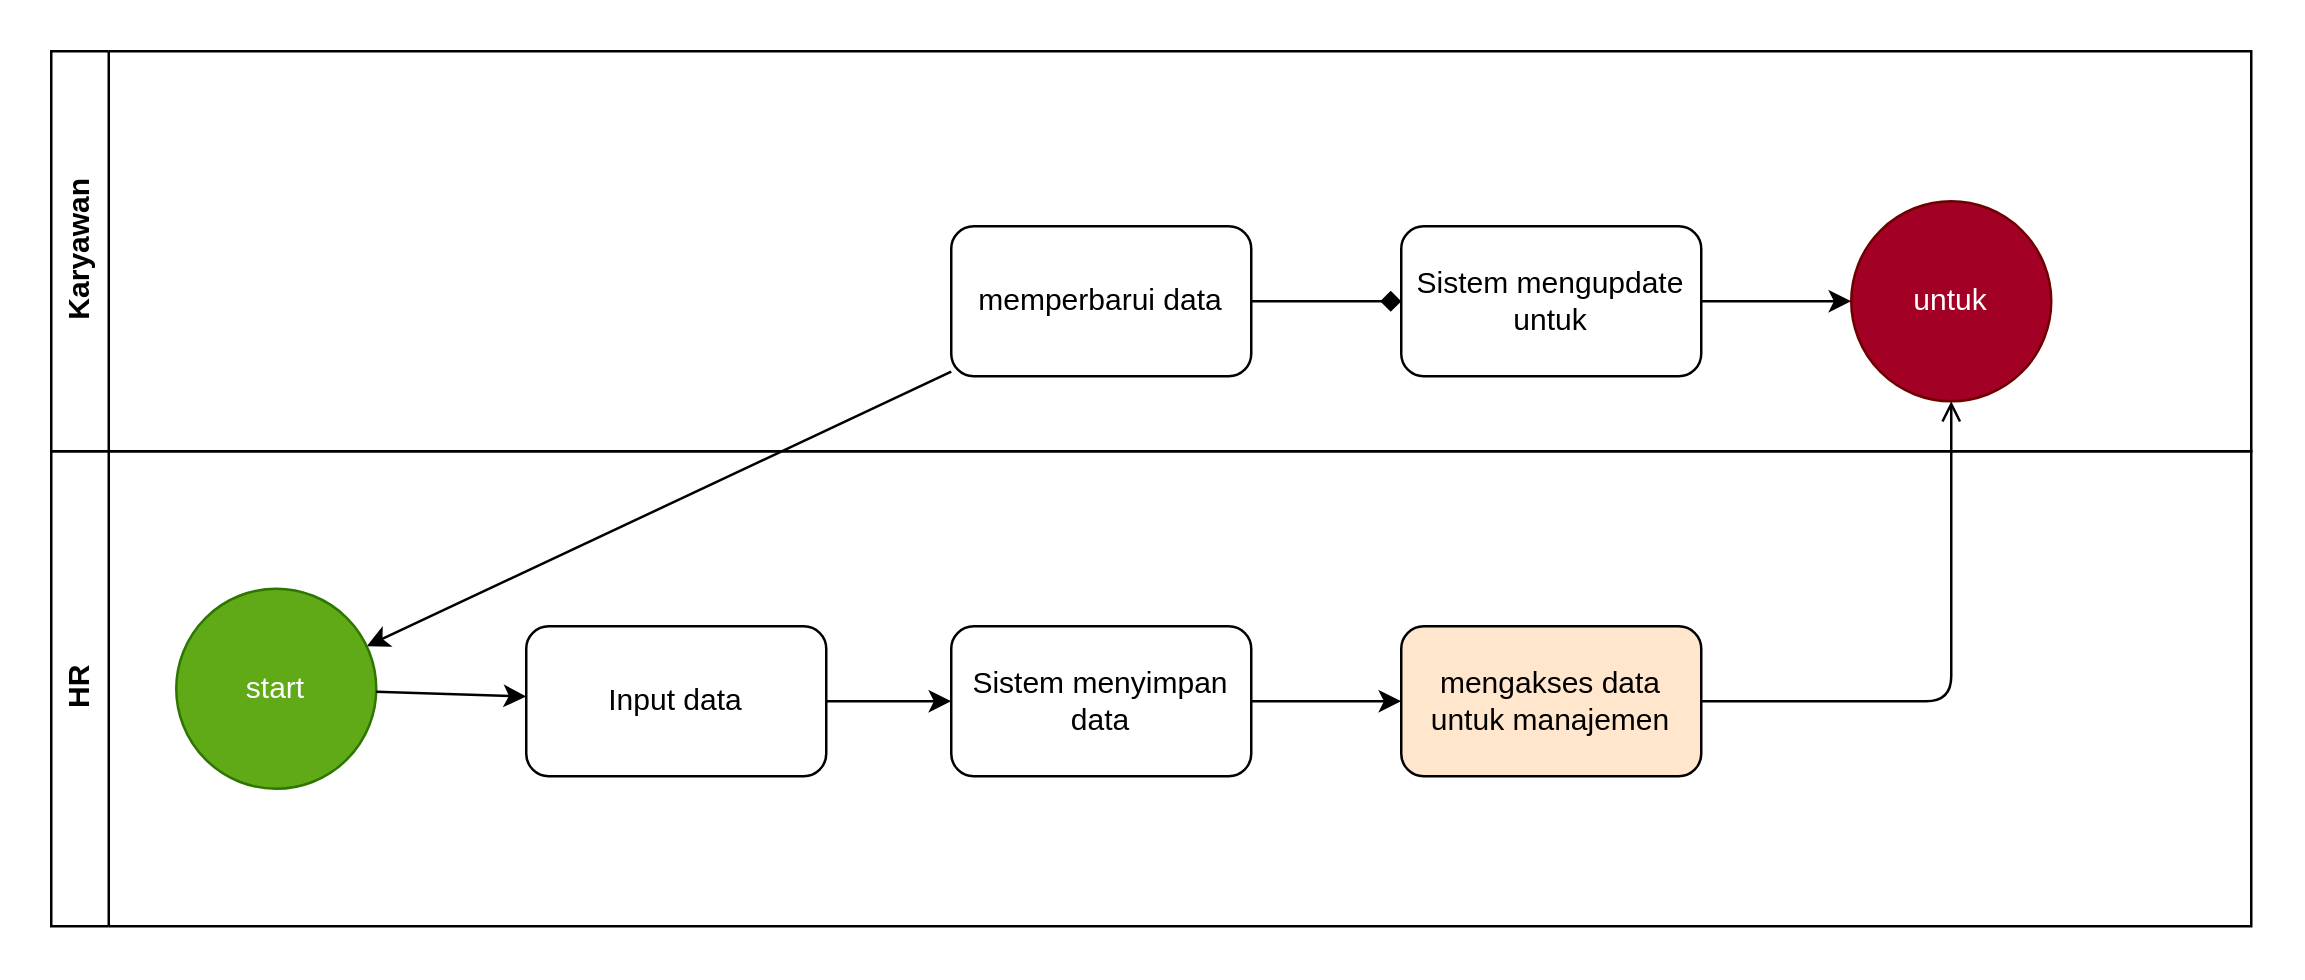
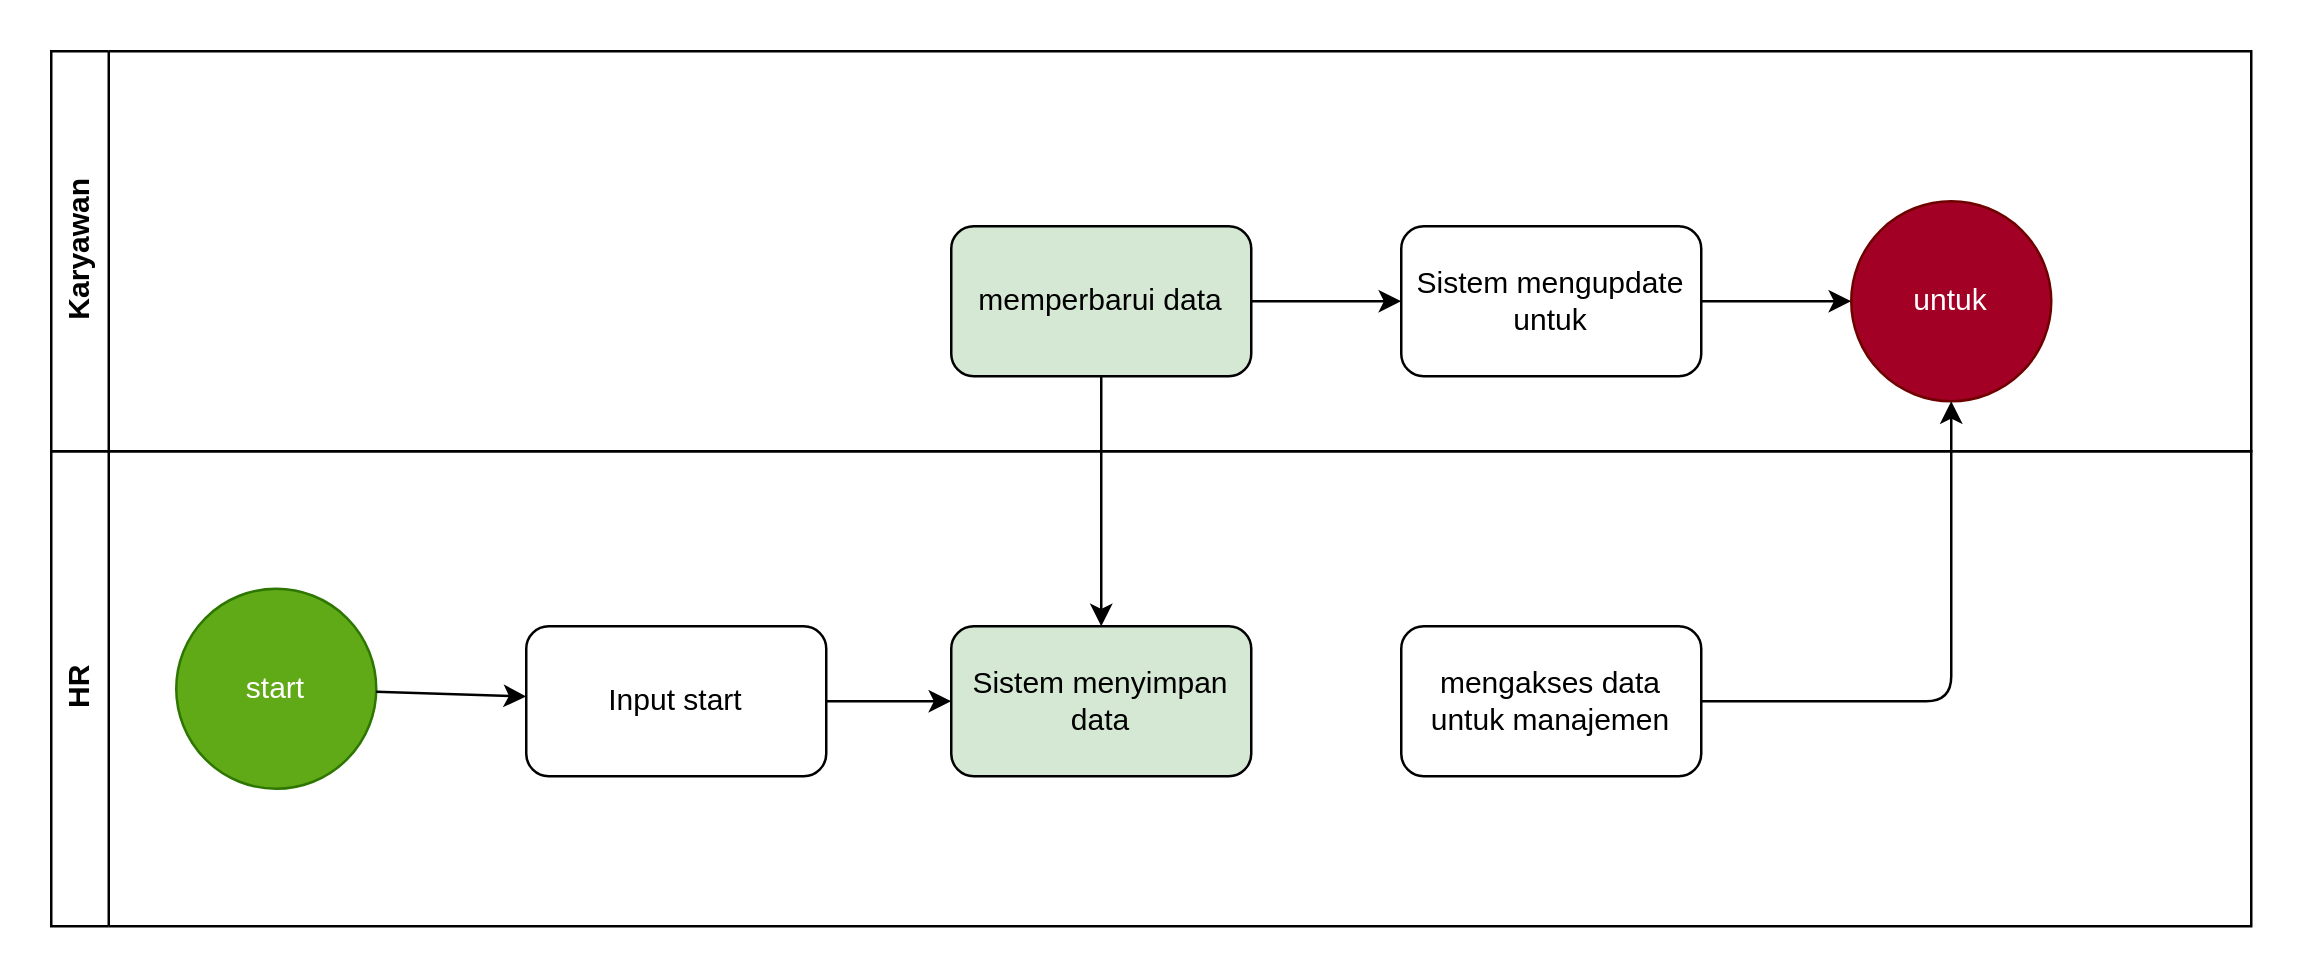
(1101, 301) -> (1101, 301)
(1381, 301) -> (1382, 301)
(1951, 415) -> (1951, 419)
(577, 548) -> (1101, 533)
(676, 701) -> (676, 701)
(1101, 701) -> (1101, 701)
(1318, 701) -> none
(1551, 701) -> (1551, 701)
